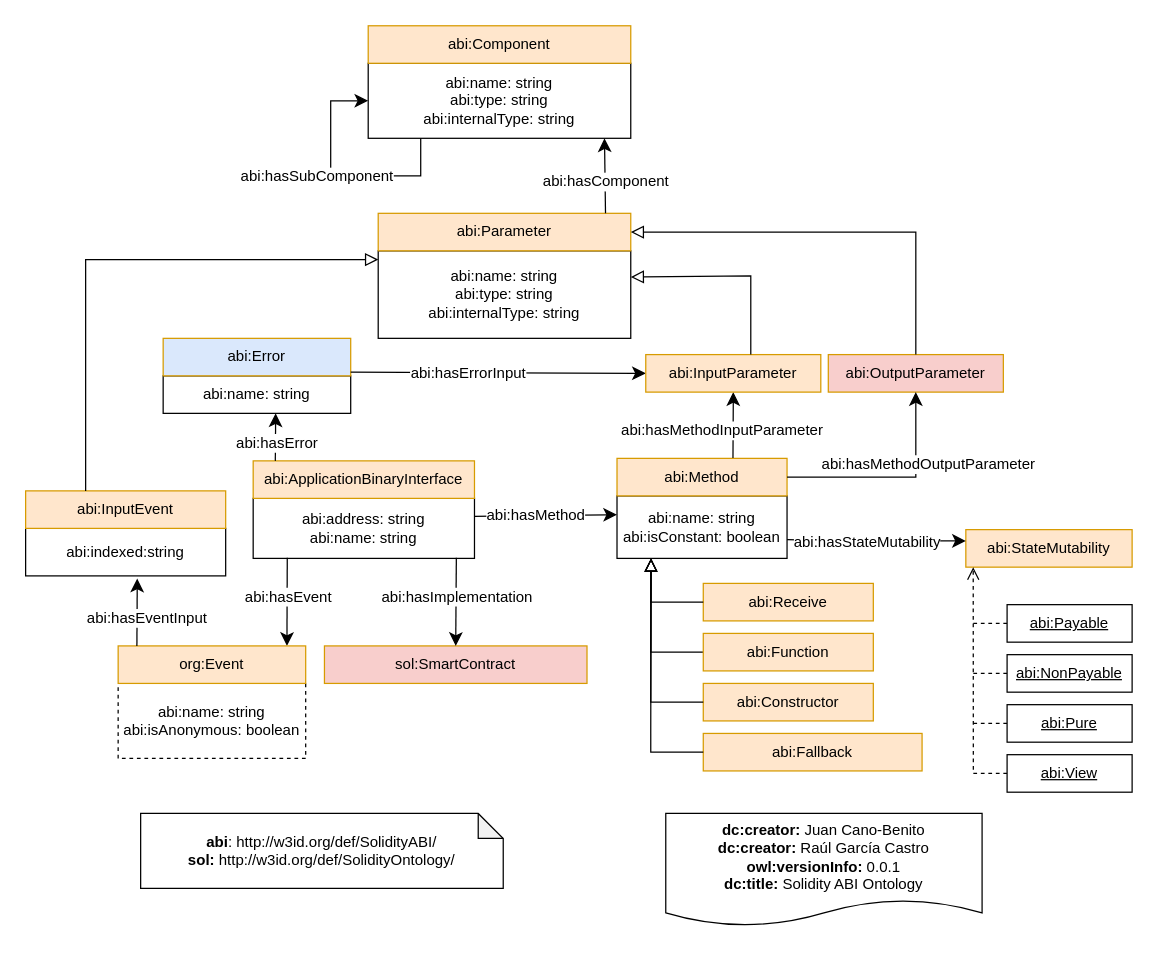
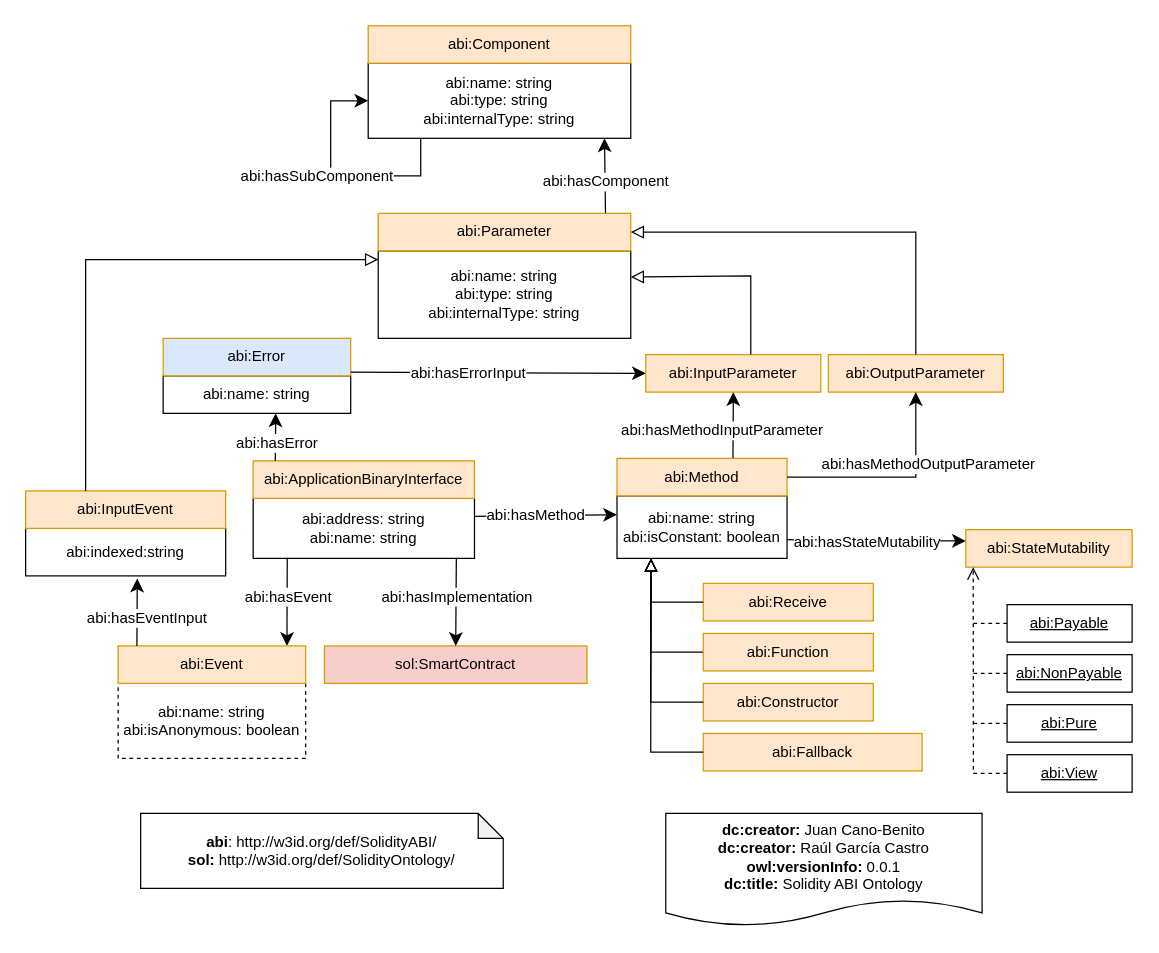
(916, 373) -> (916, 373)
(212, 664) -> (212, 664)
